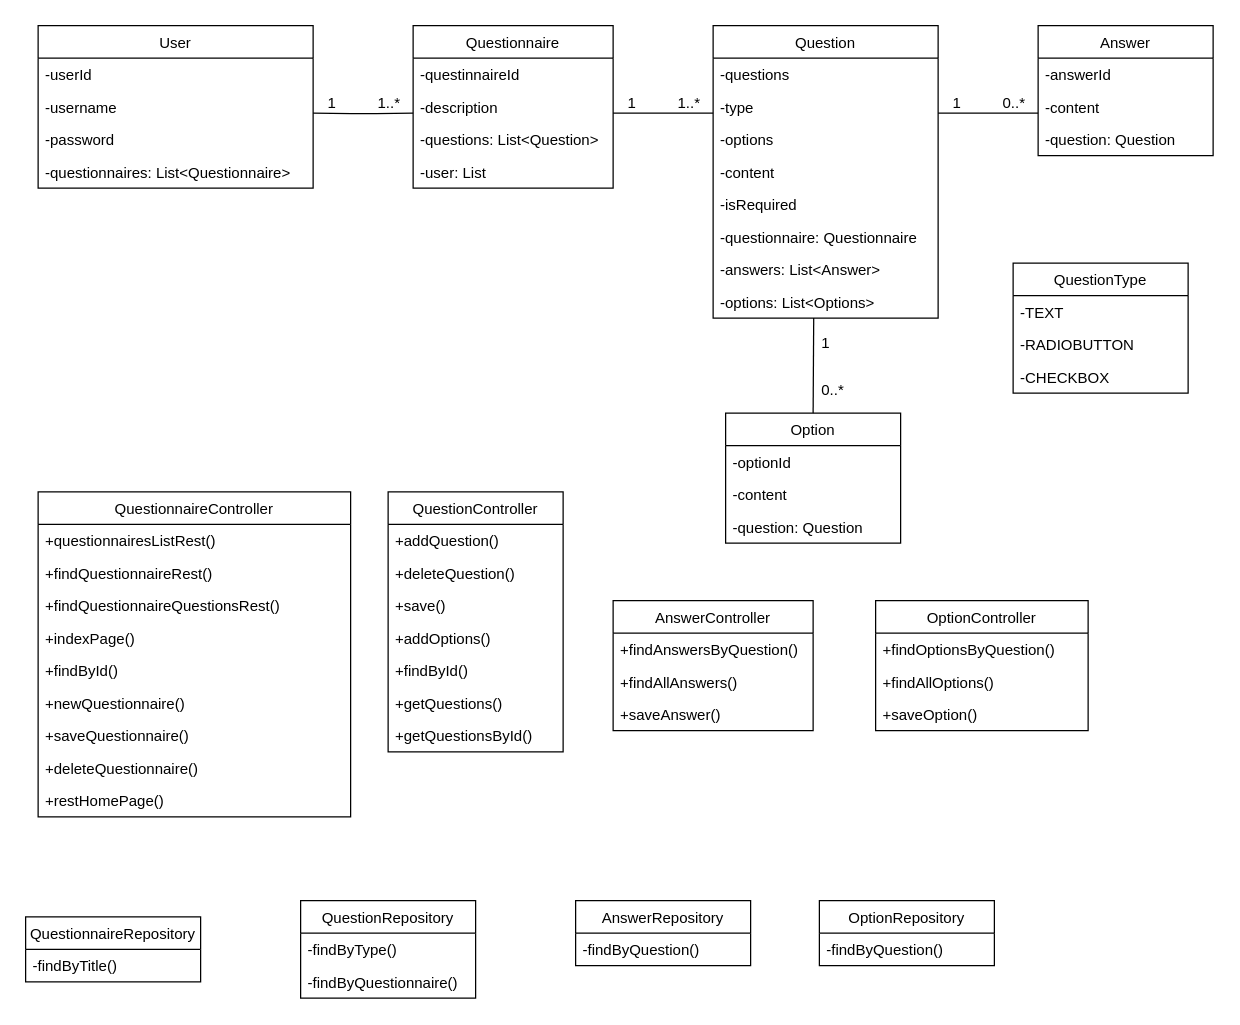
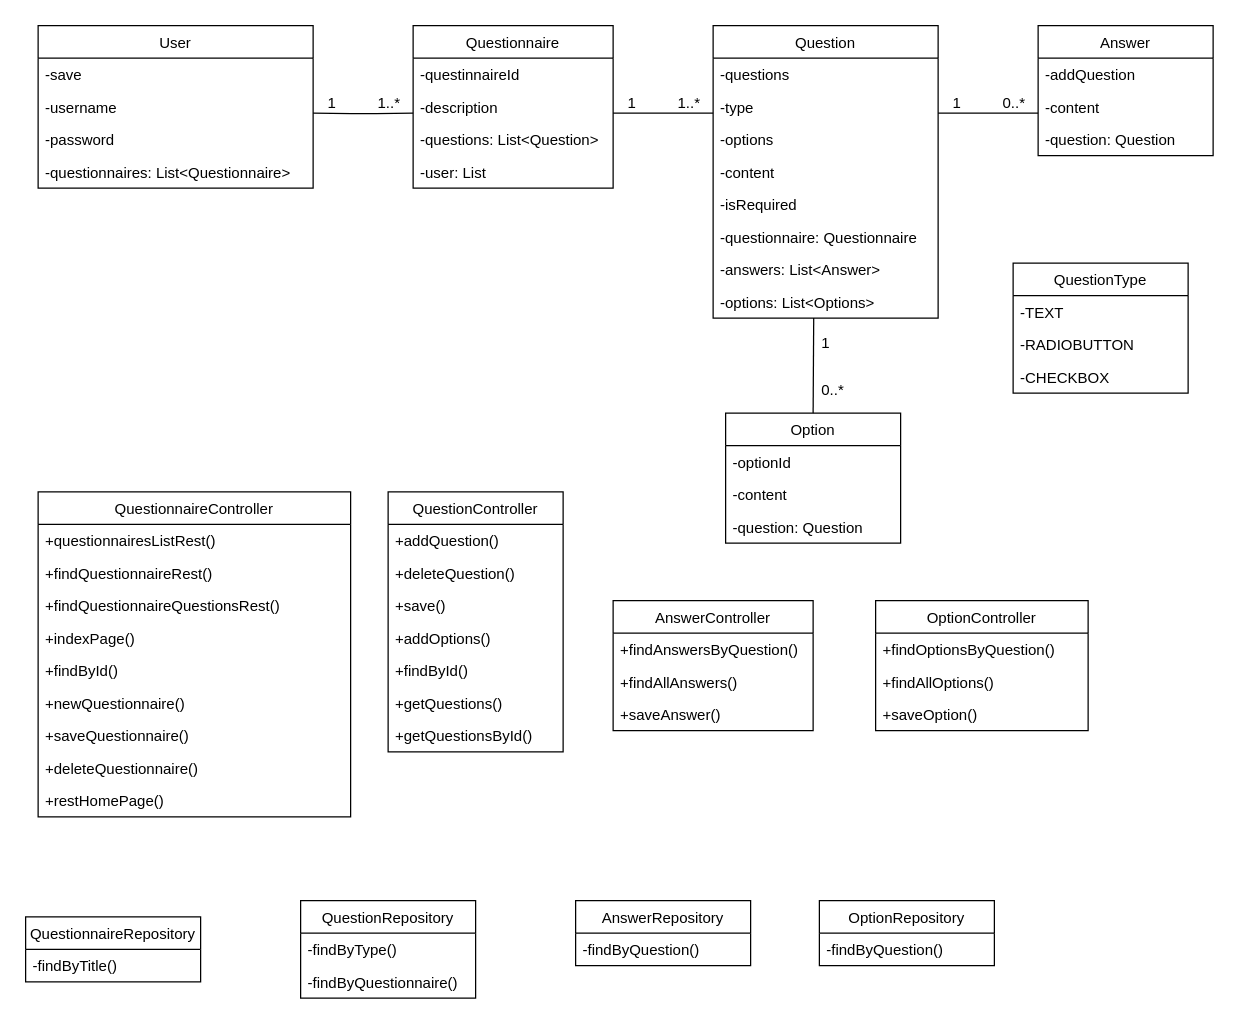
(74, 75) -> (66, 75)
(1083, 75) -> (1093, 75)
